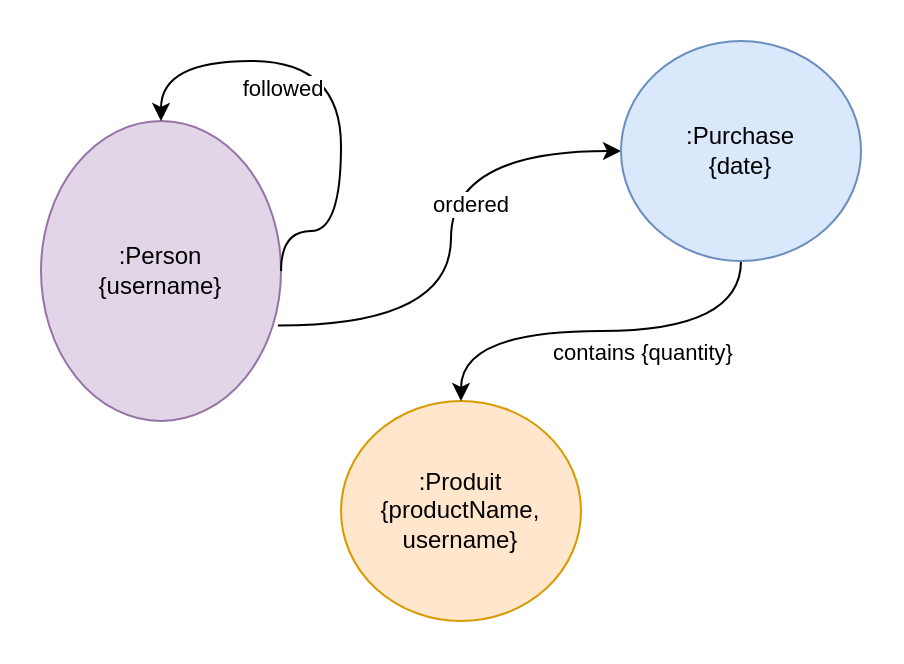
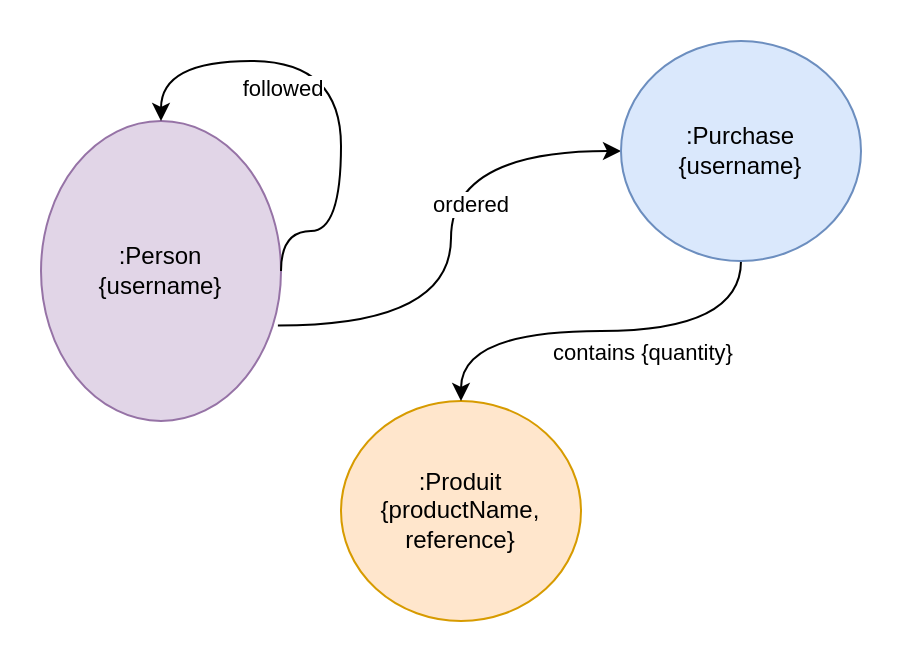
(741, 151) -> (741, 151)
(461, 511) -> (461, 511)
